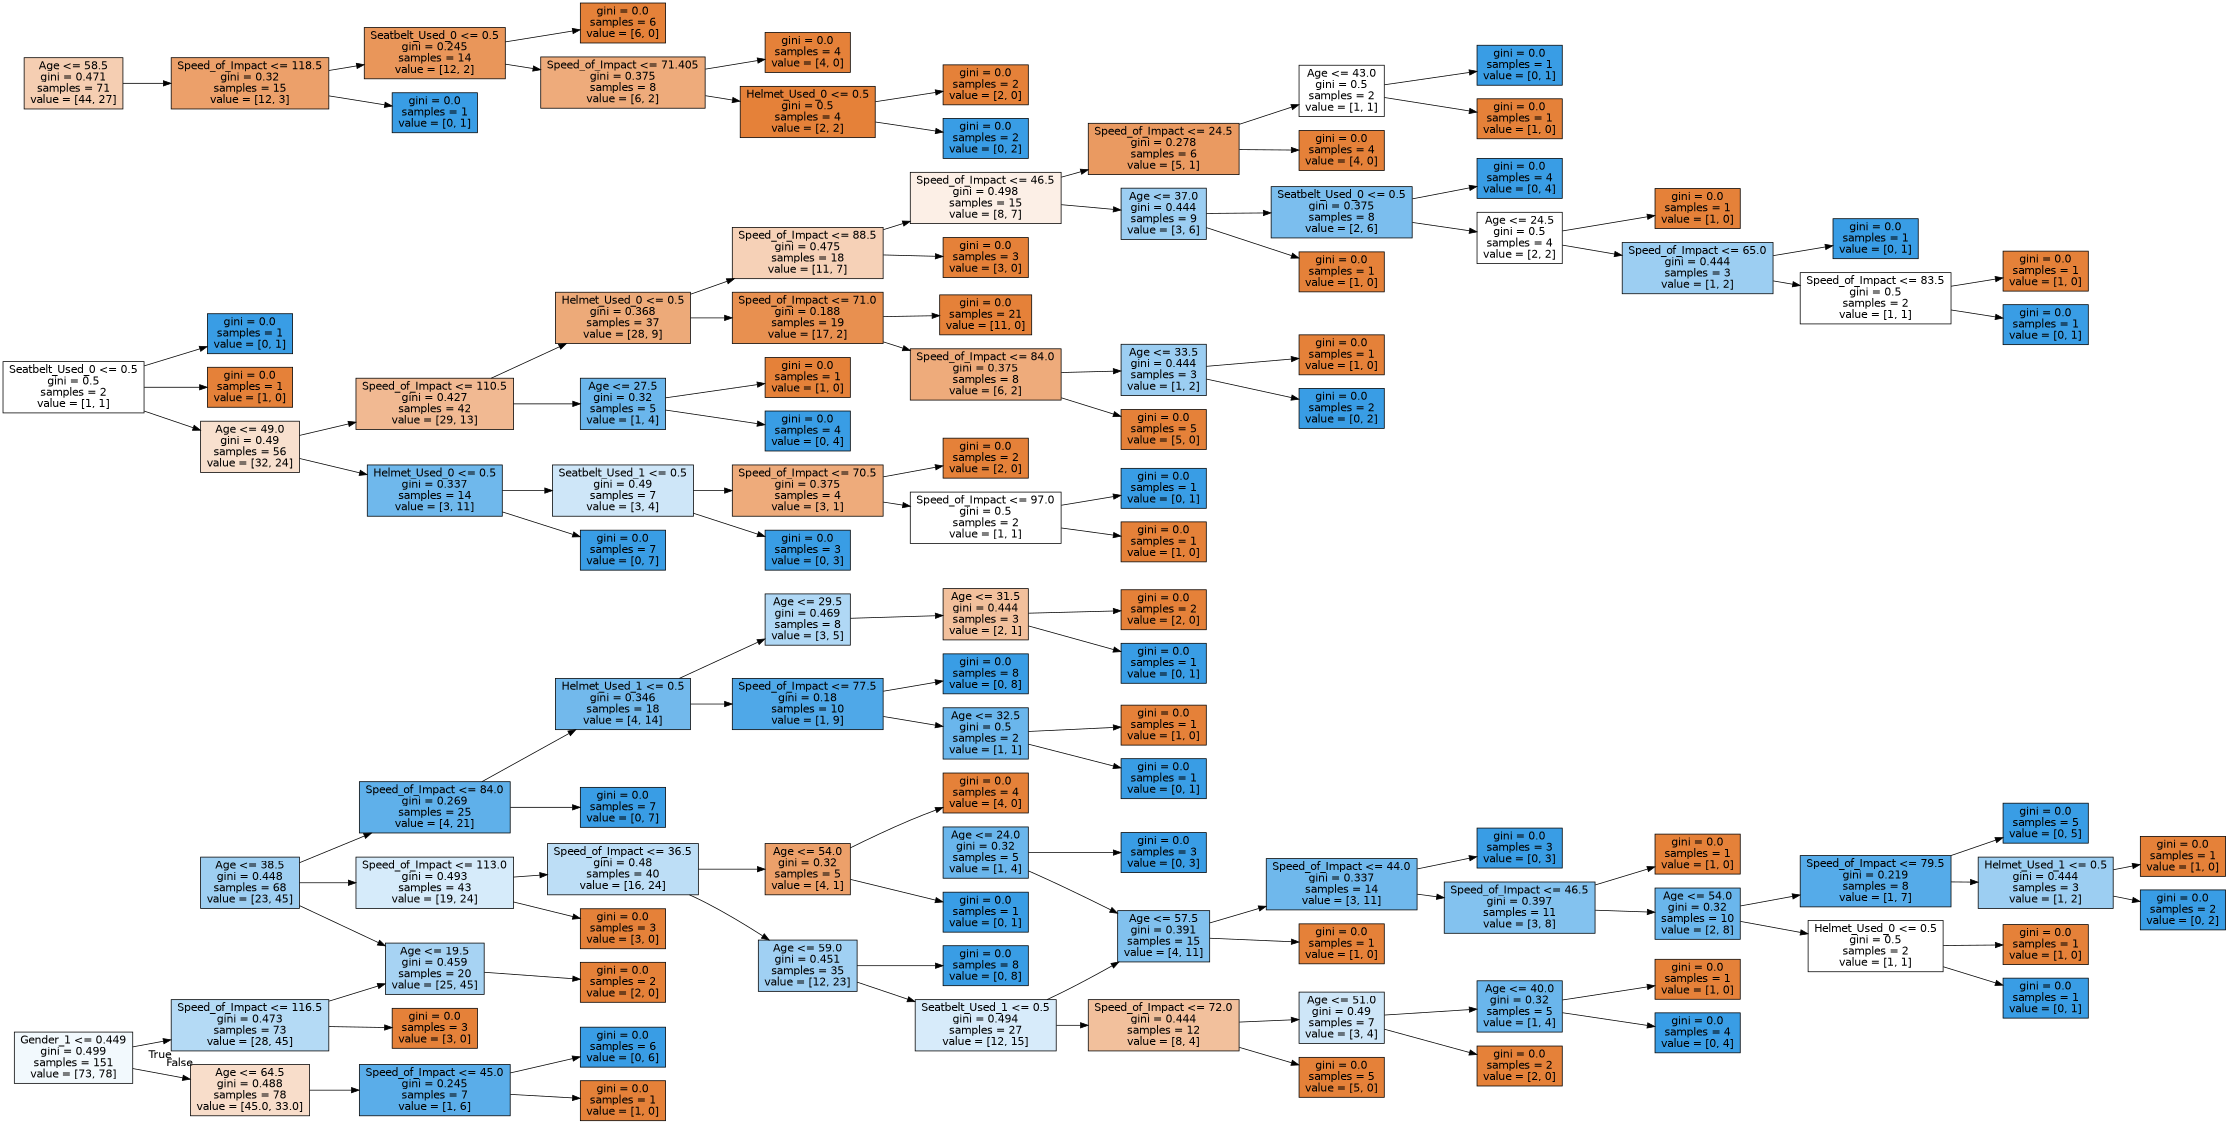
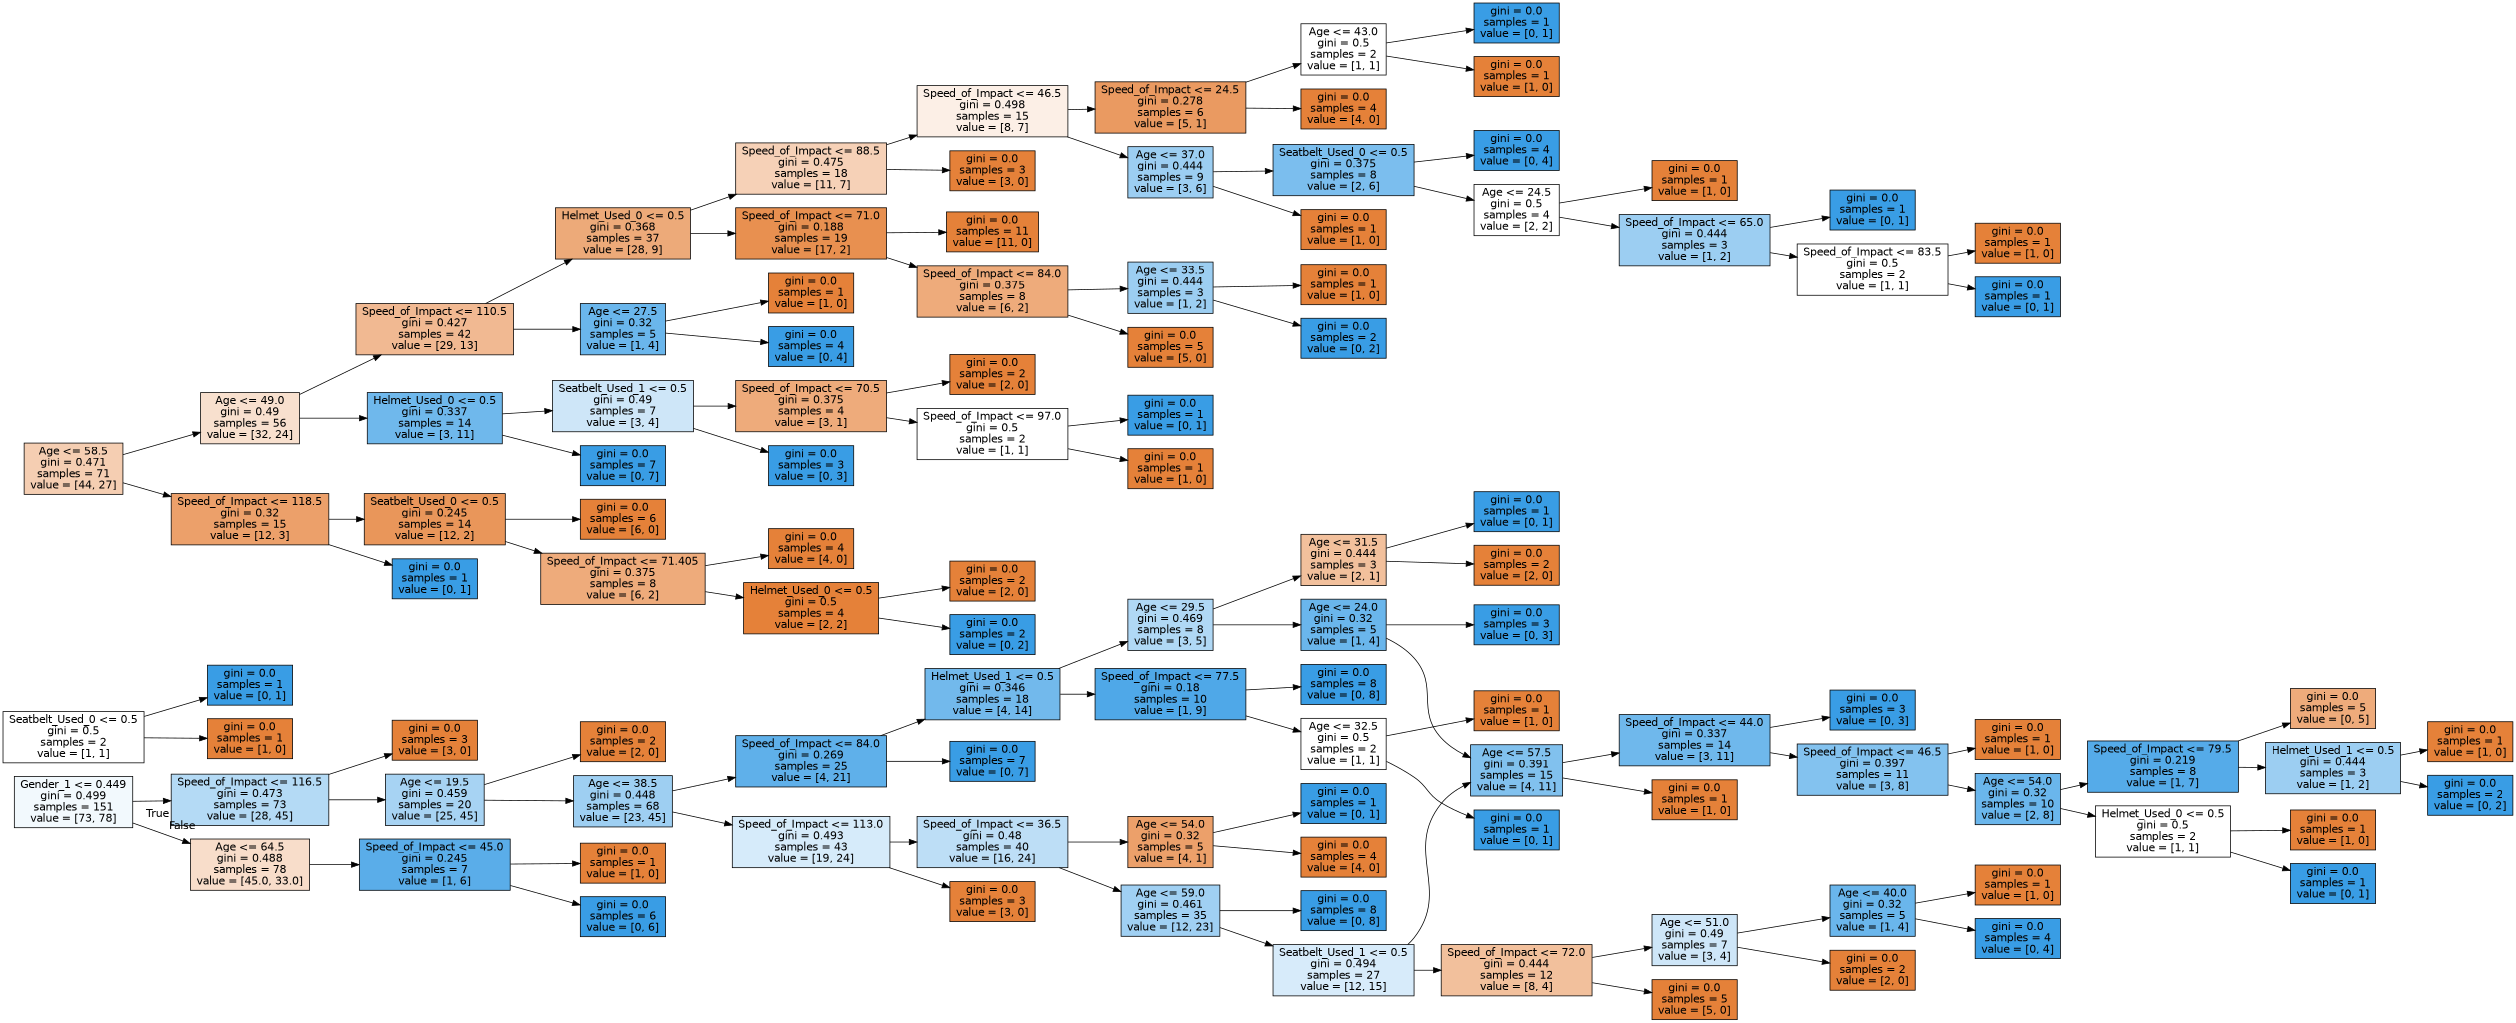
(986, 315) -> (992, 232)
(169, 419) -> (158, 445)
none -> (1253, 625)
(986, 733) -> (1344, 744)
(2046, 823) -> (2333, 709)
(339, 924) -> (525, 801)
(808, 966) -> (1170, 911)
